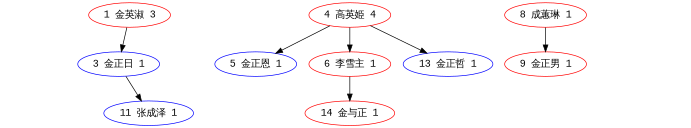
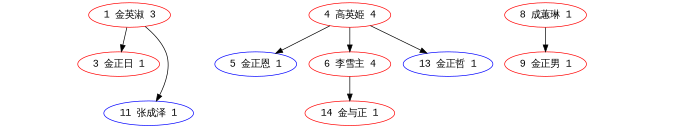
(119, 64) -> (119, 64)
(350, 64) -> (350, 64)
(132, 86) -> (167, 58)
